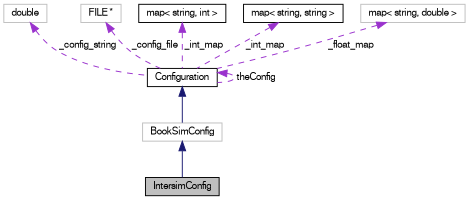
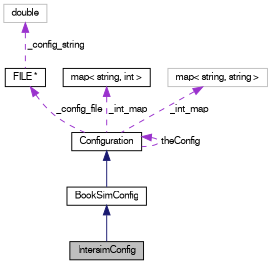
(101, 13) -> (25, 78)
(293, 13) -> (218, 78)
(413, 13) -> none
(87, 64) -> (25, 50)
(182, 132) -> (107, 196)
